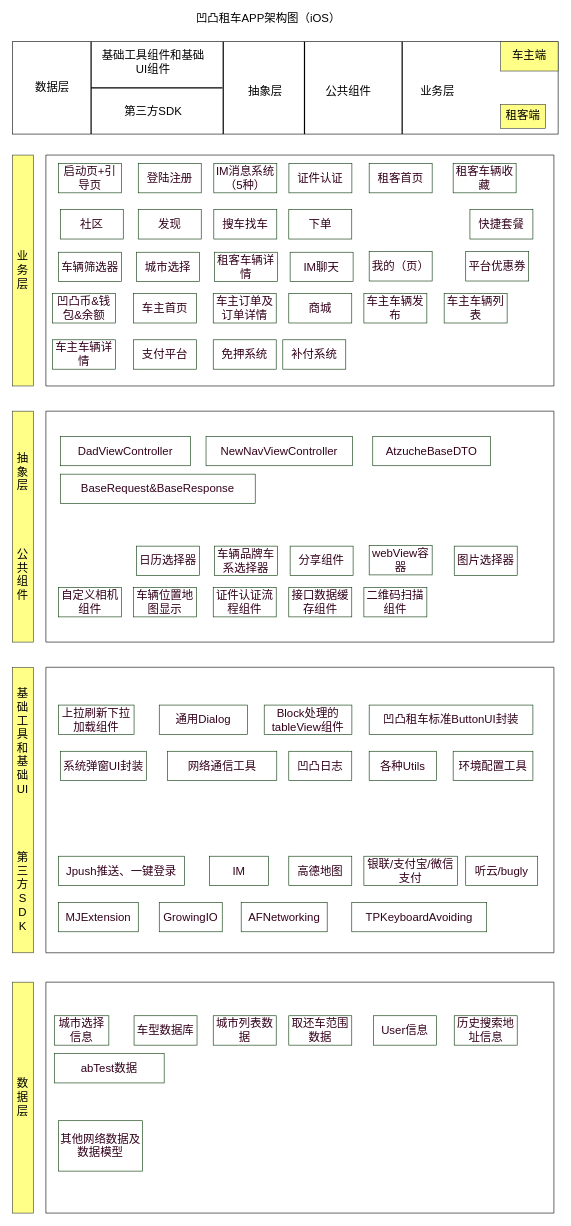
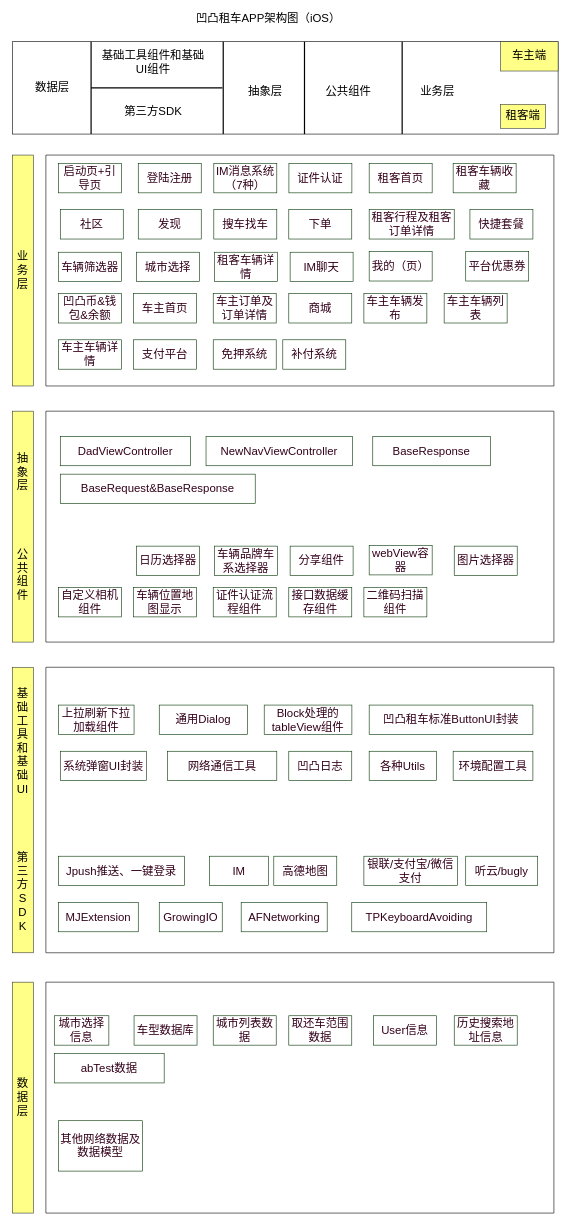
(245, 179) -> (245, 179)
none -> (412, 224)
(84, 308) -> (90, 308)
(84, 355) -> (90, 355)
(432, 452) -> (432, 452)
(320, 871) -> (305, 871)
